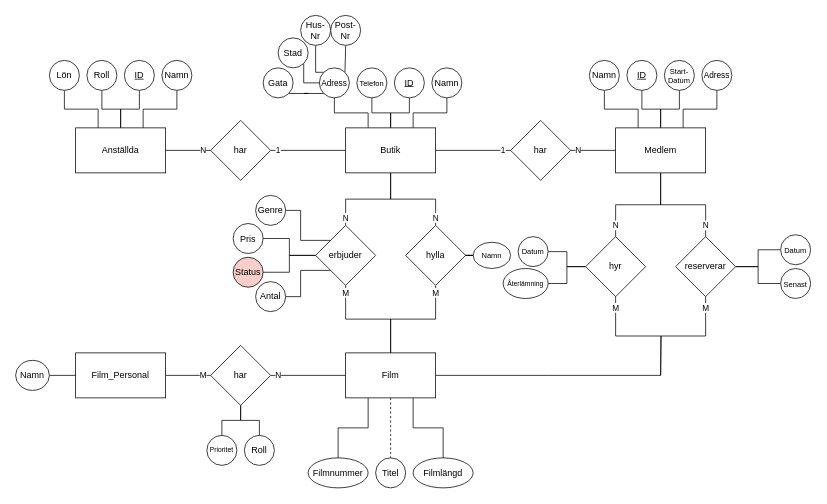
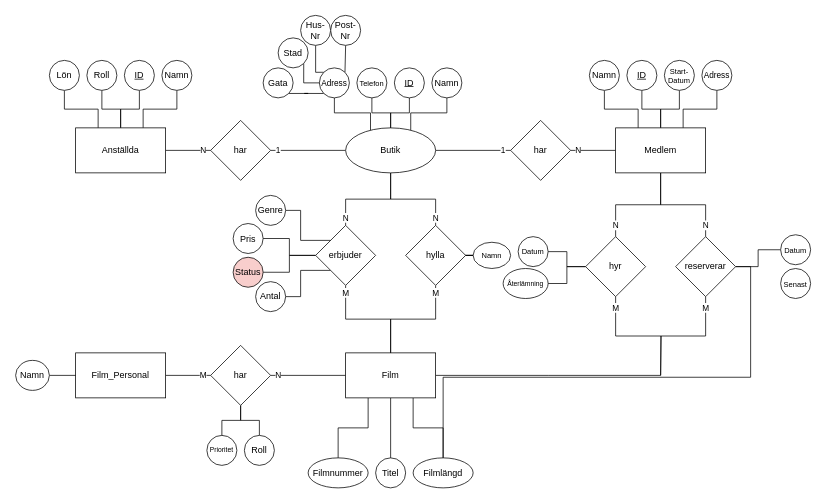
(390, 150) -> (390, 150)
(761, 284) -> (627, 377)
(390, 427) -> (390, 427)
